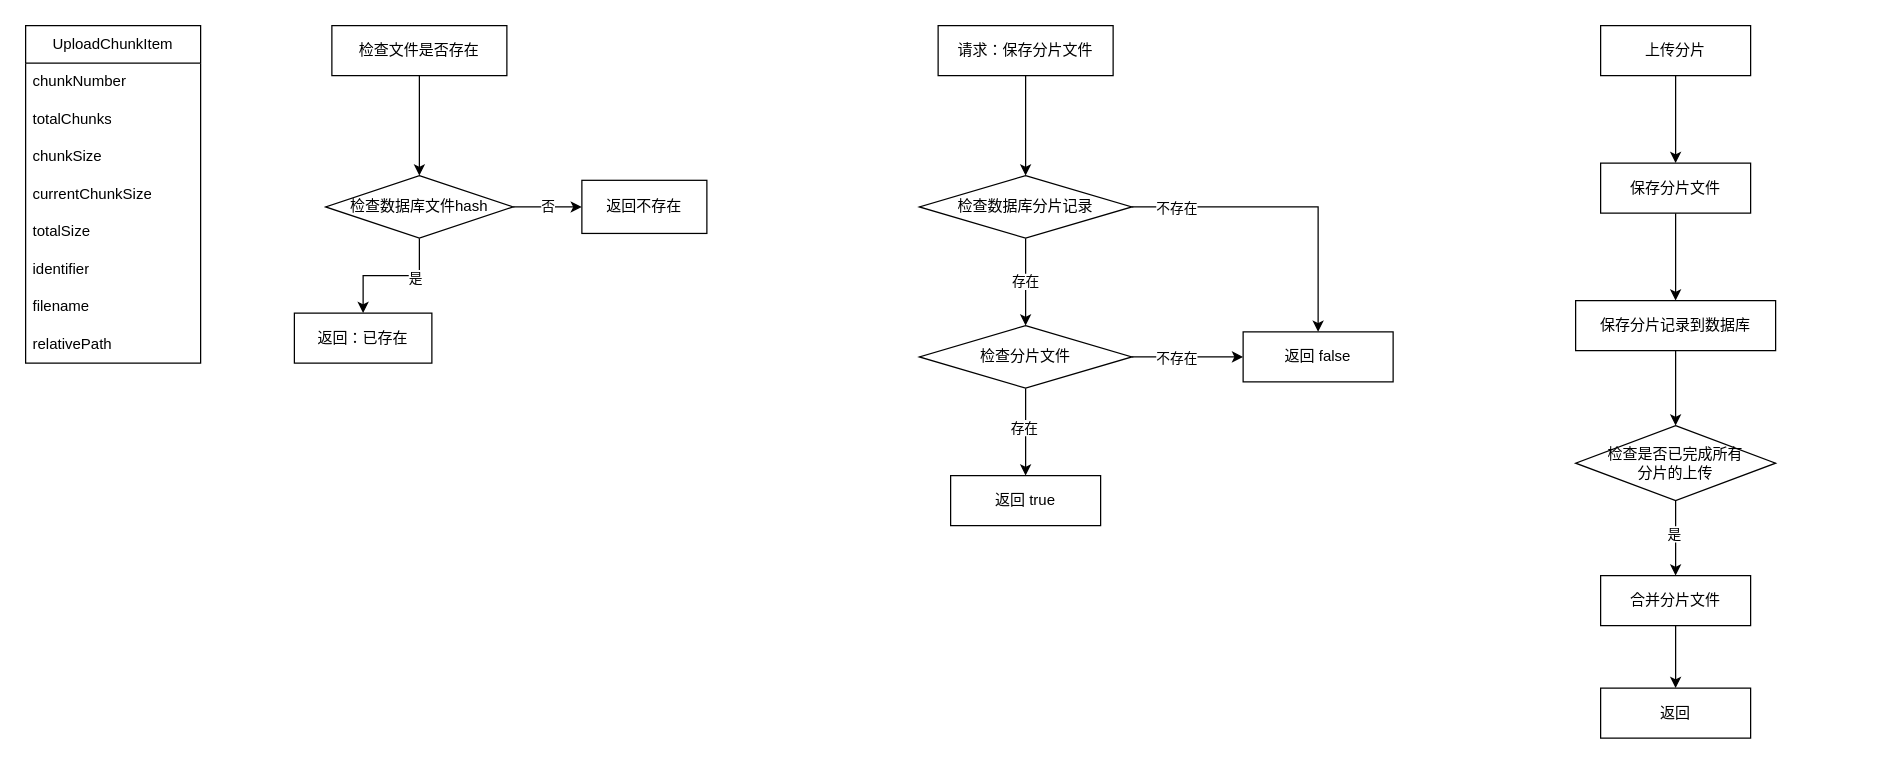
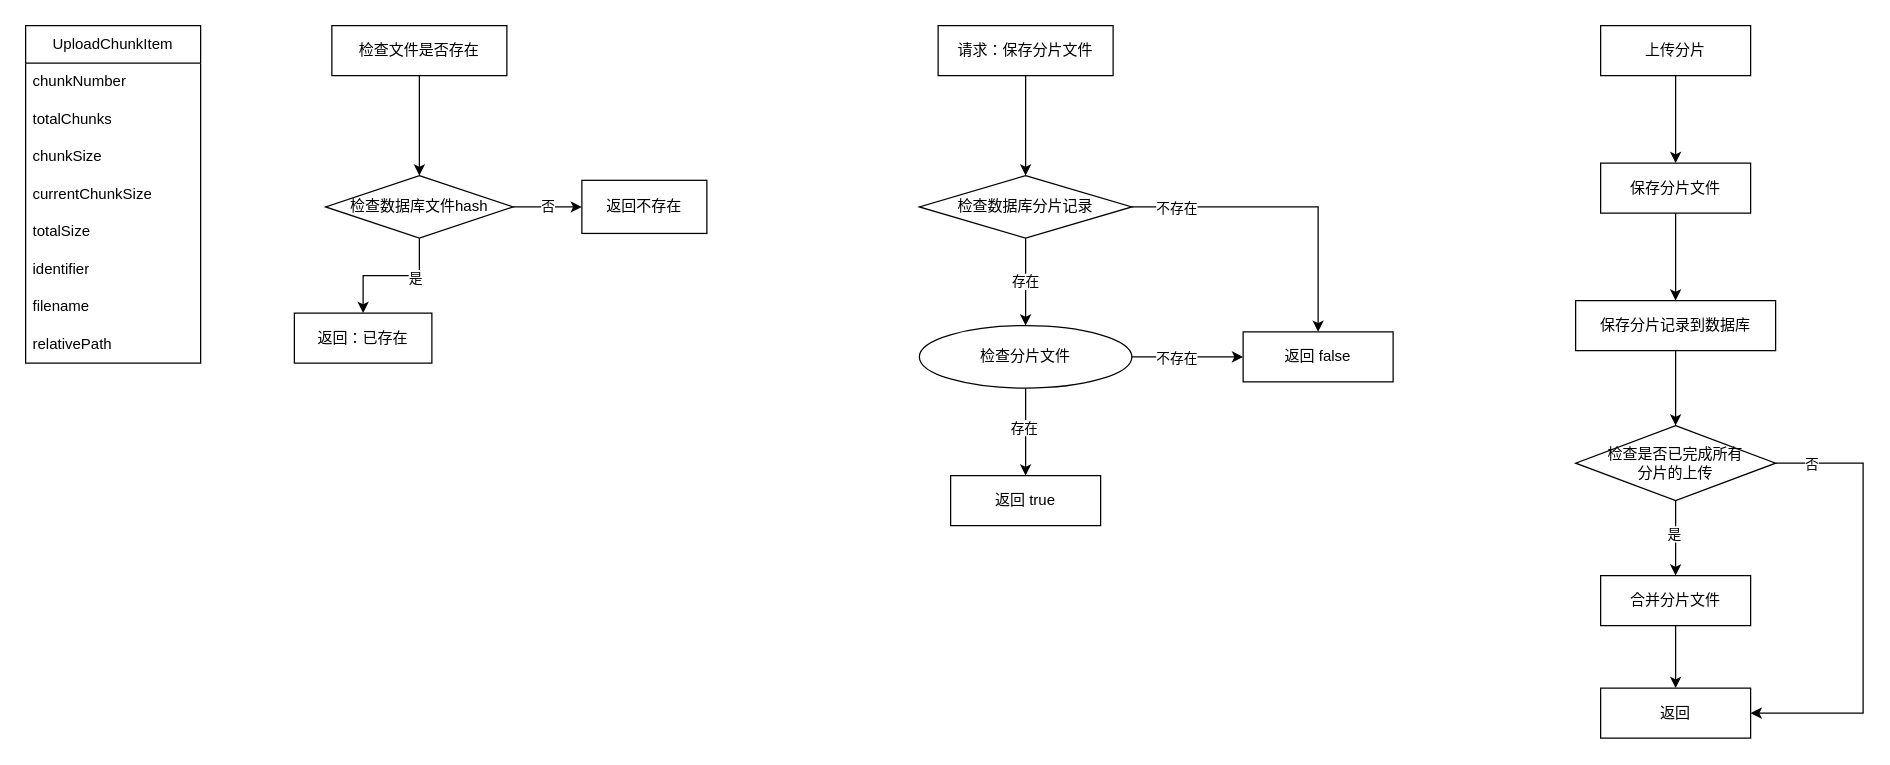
(1026, 357) -> (1026, 357)
none -> (1863, 596)
